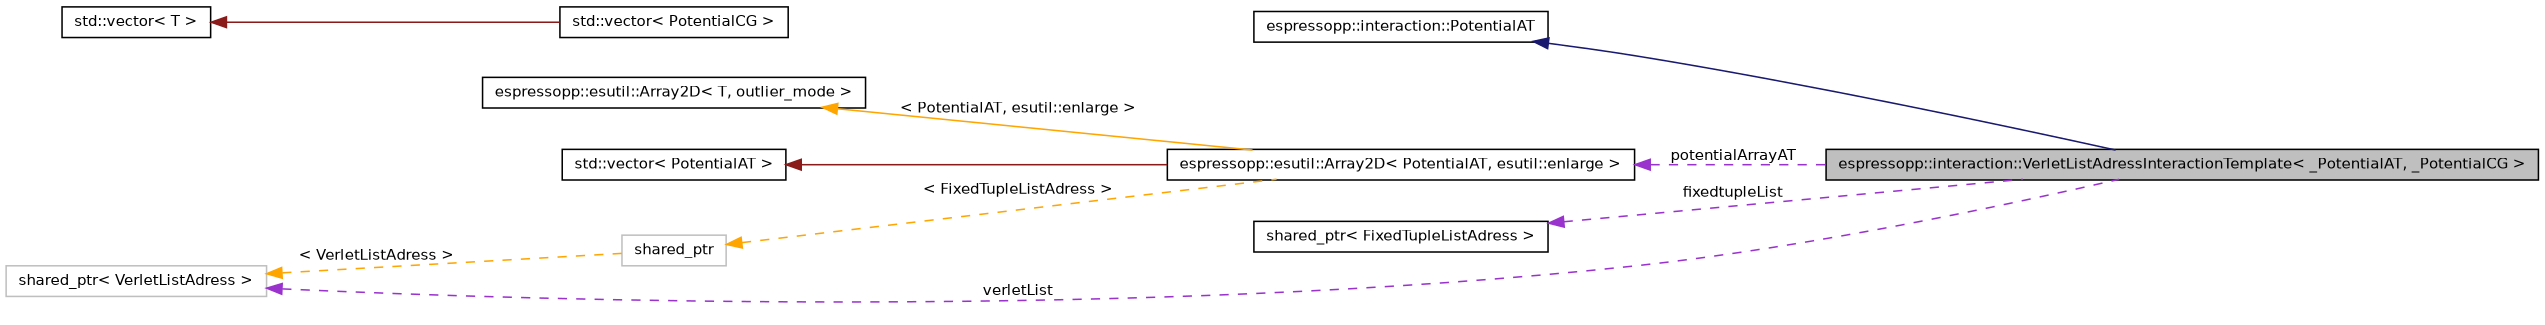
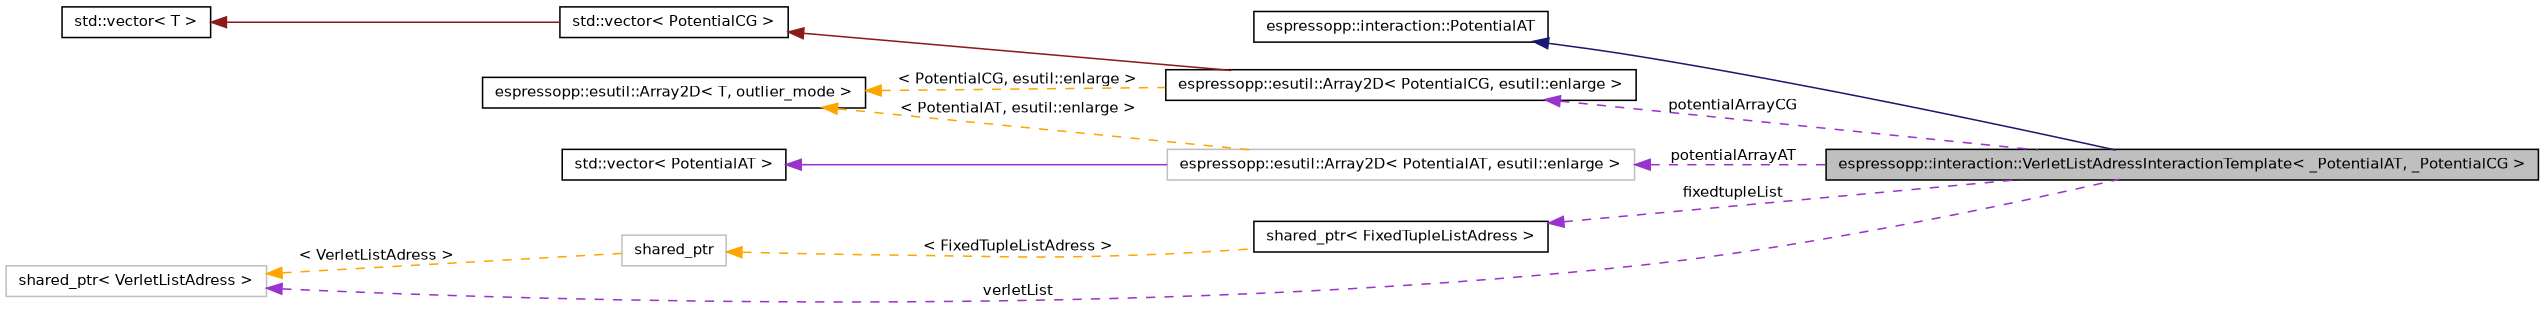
none -> (1401, 85)
(1045, 129) -> (1045, 129)
(984, 165) -> (984, 165)
(1401, 165) -> (1401, 165)
(1009, 211) -> (998, 257)
